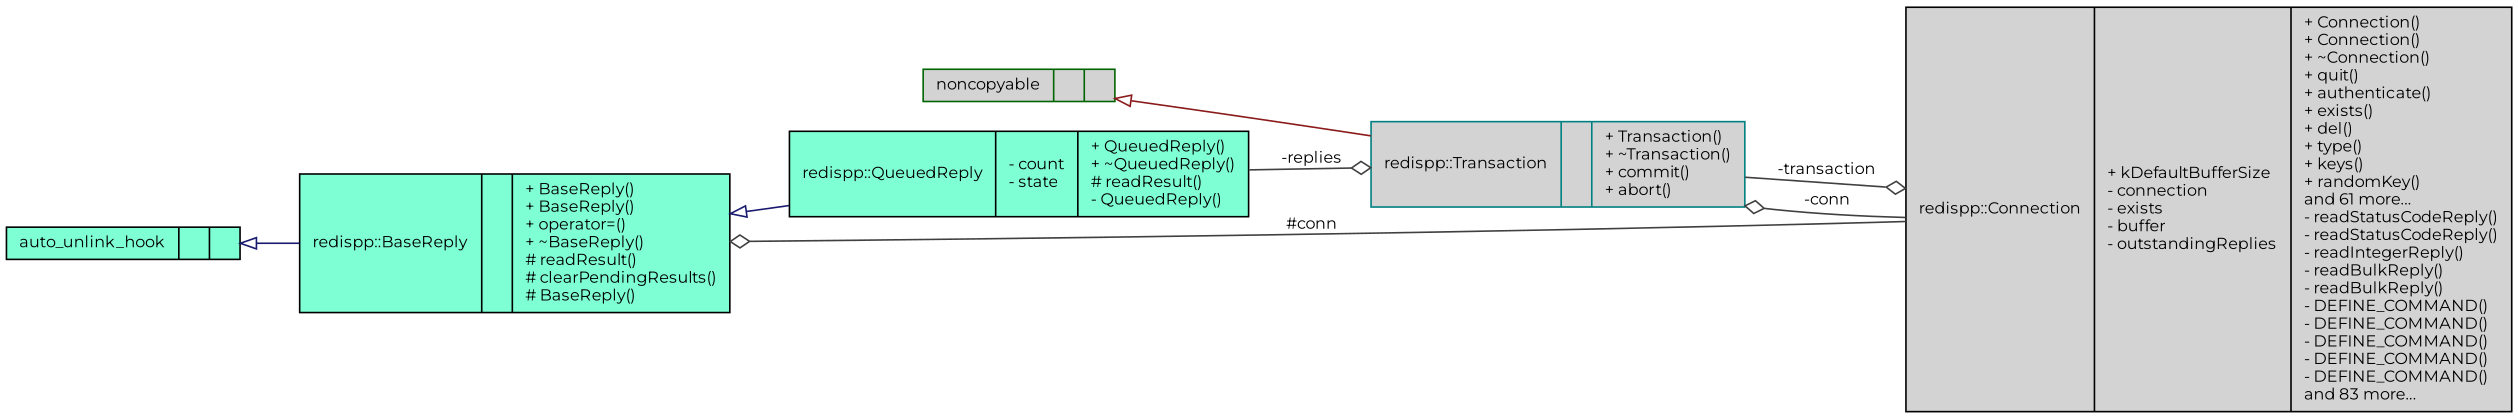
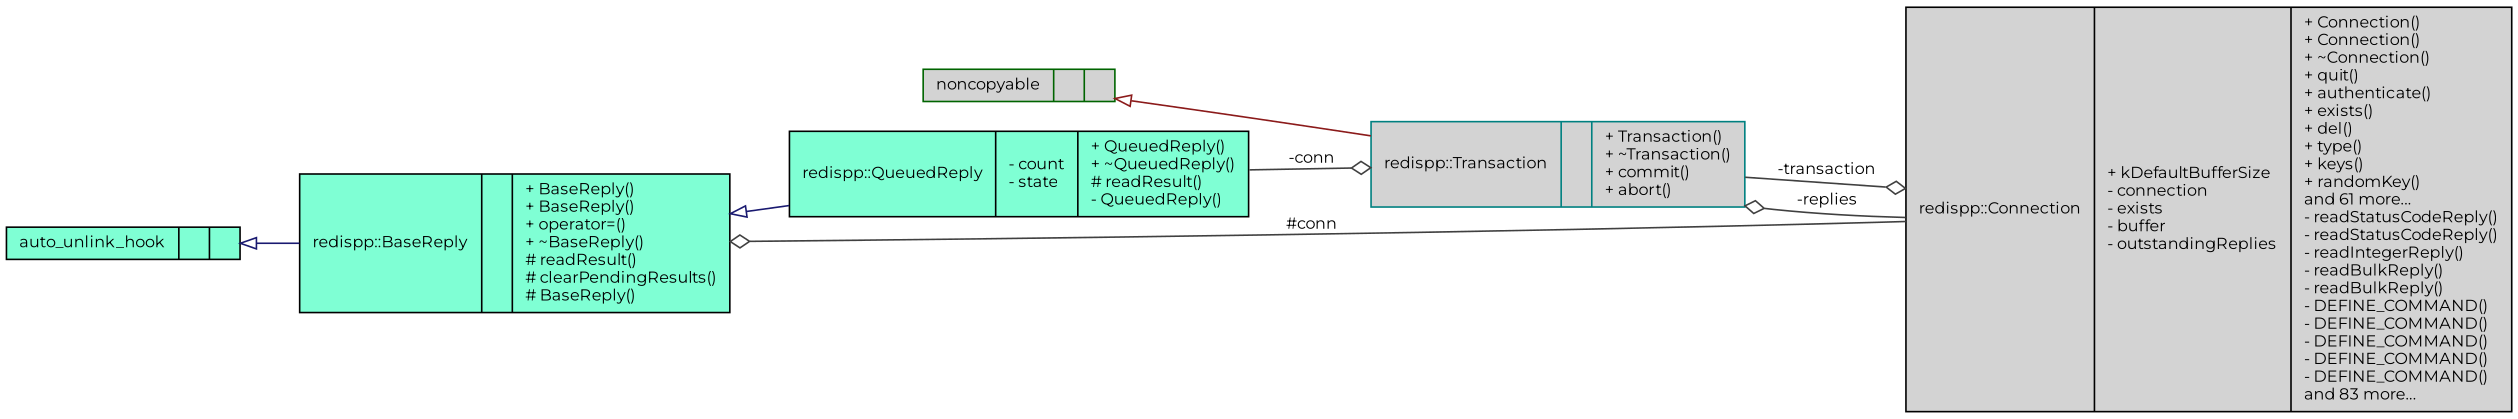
(1310, 159) -> (1310, 159)
(1825, 201) -> (1825, 201)
